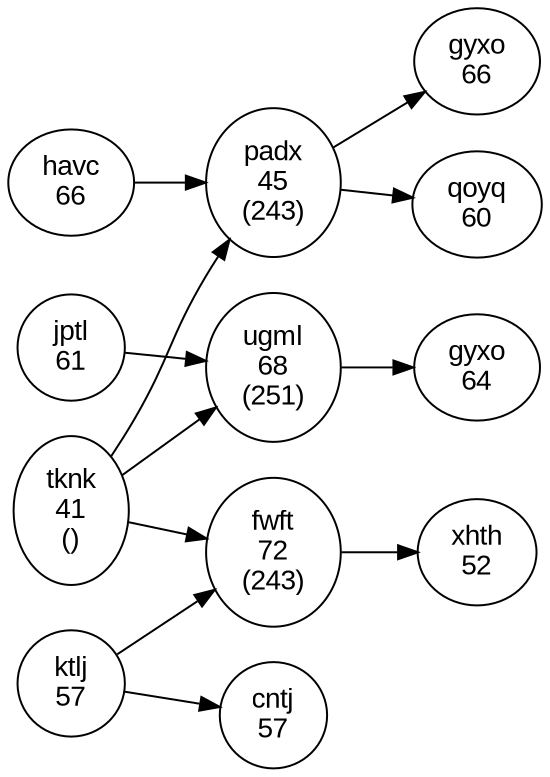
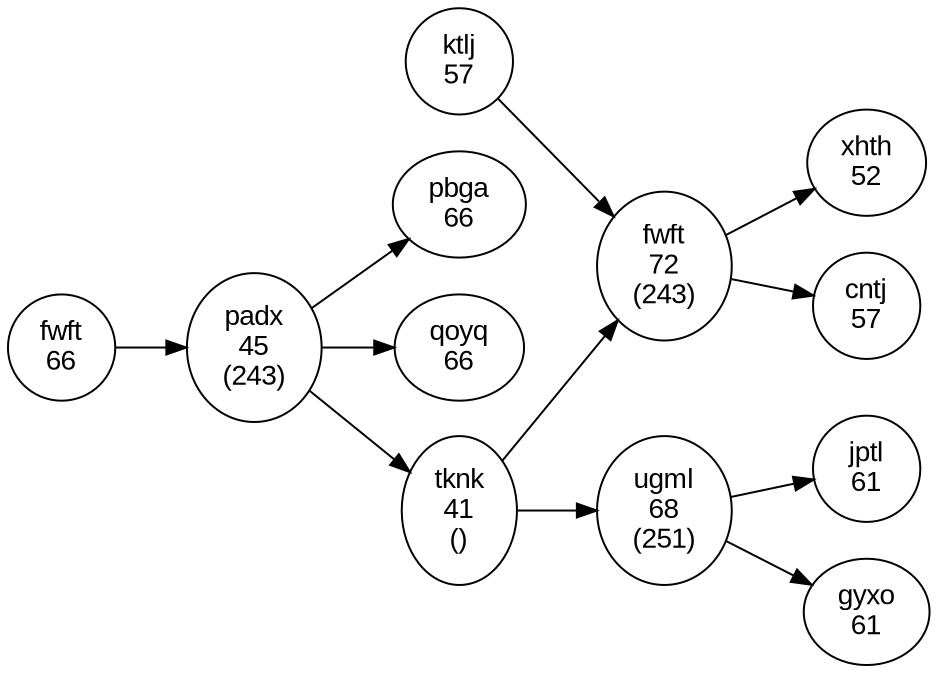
(477, 61) -> (459, 204)
(71, 183) -> (62, 348)
(477, 204) -> (459, 348)
(152, 355) -> (762, 490)
(477, 367) -> (867, 612)
(159, 372) -> (352, 425)
(162, 698) -> (763, 285)
